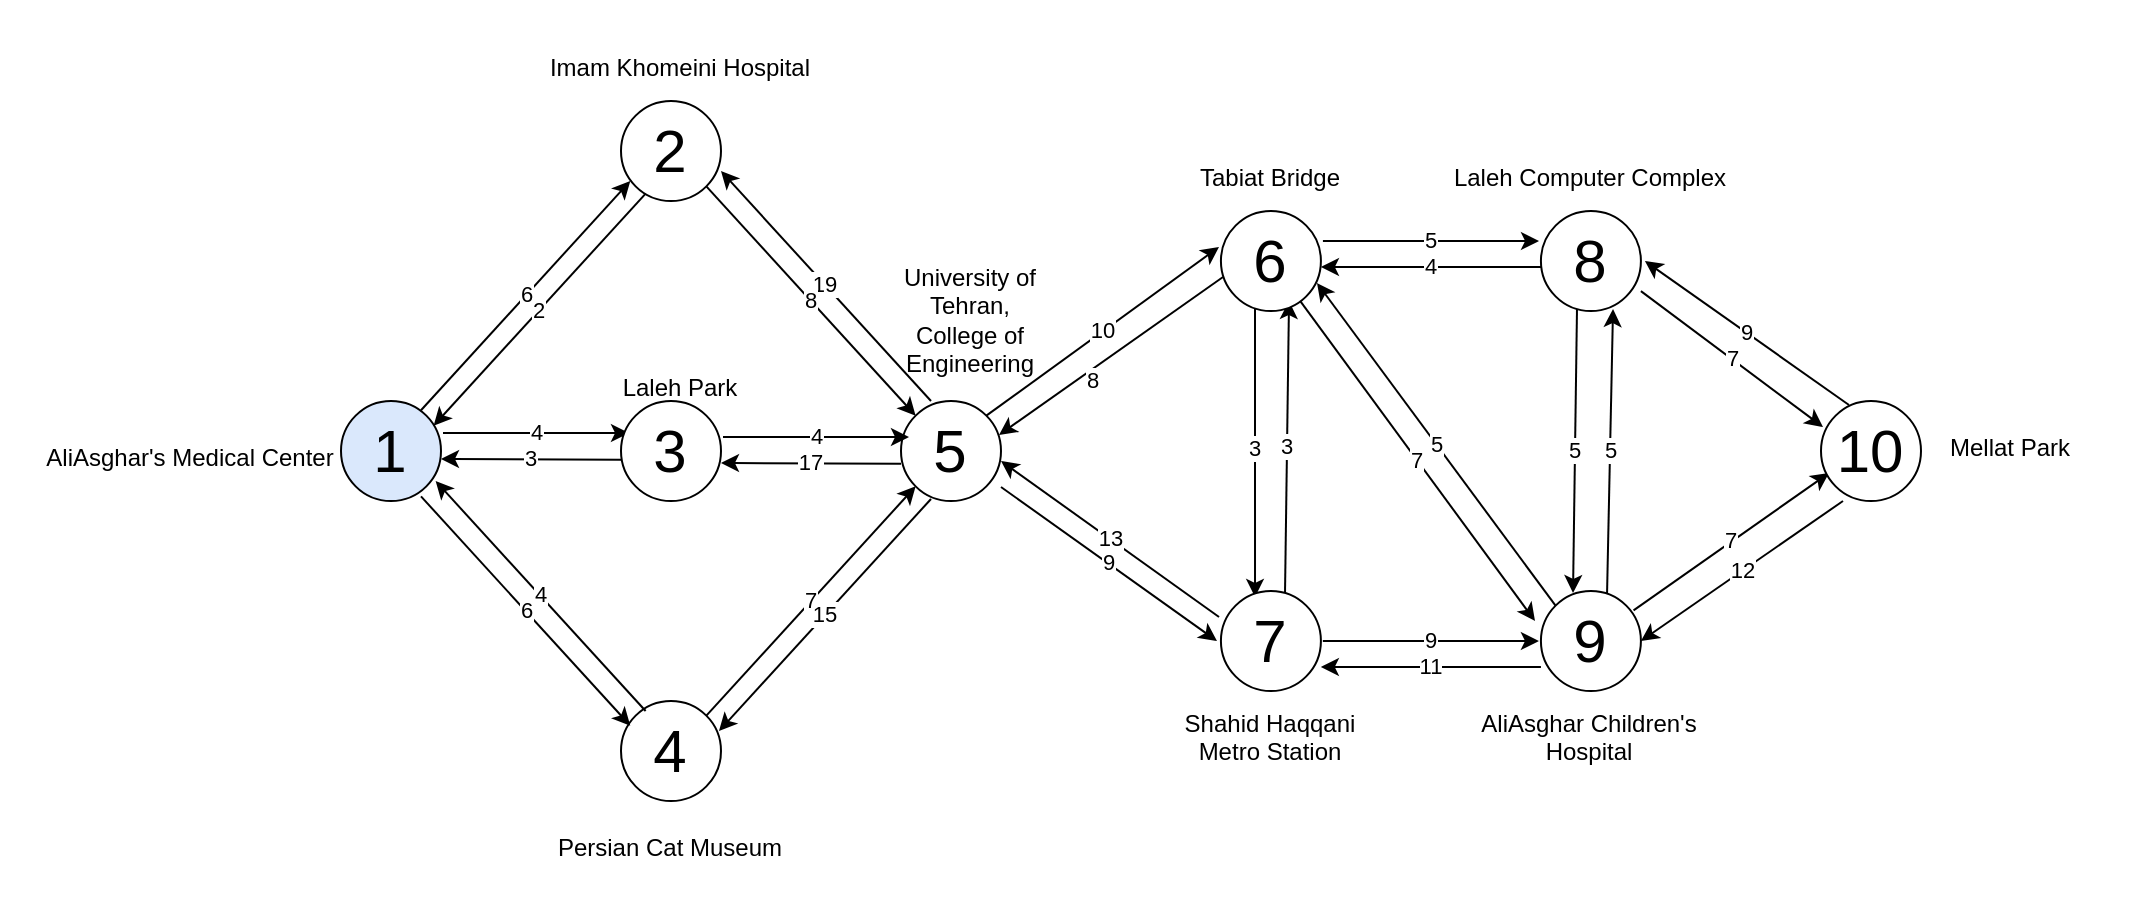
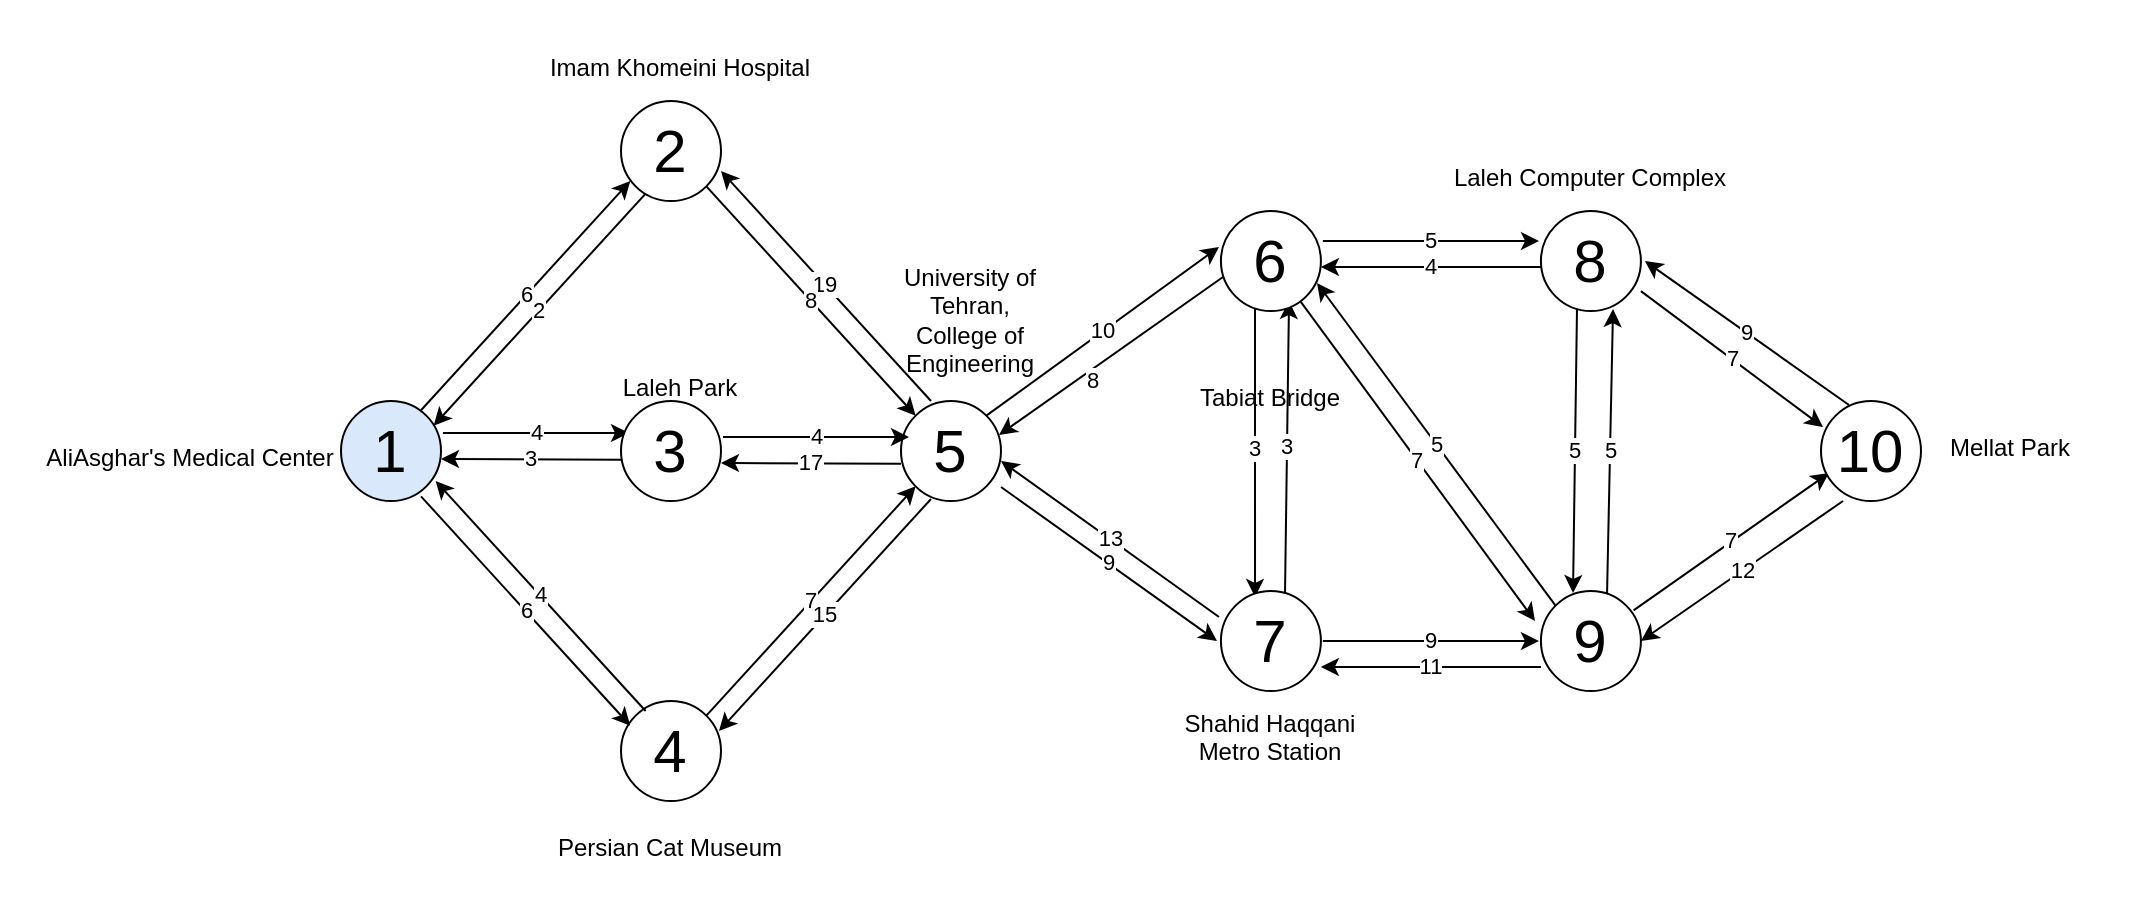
(1271, 181) -> (1271, 401)
(1591, 761) -> none
